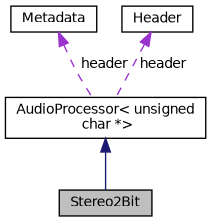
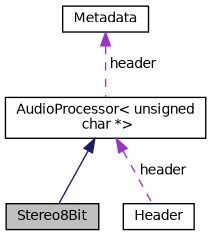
(130, 71) -> (138, 177)
(106, 203) -> (52, 217)
